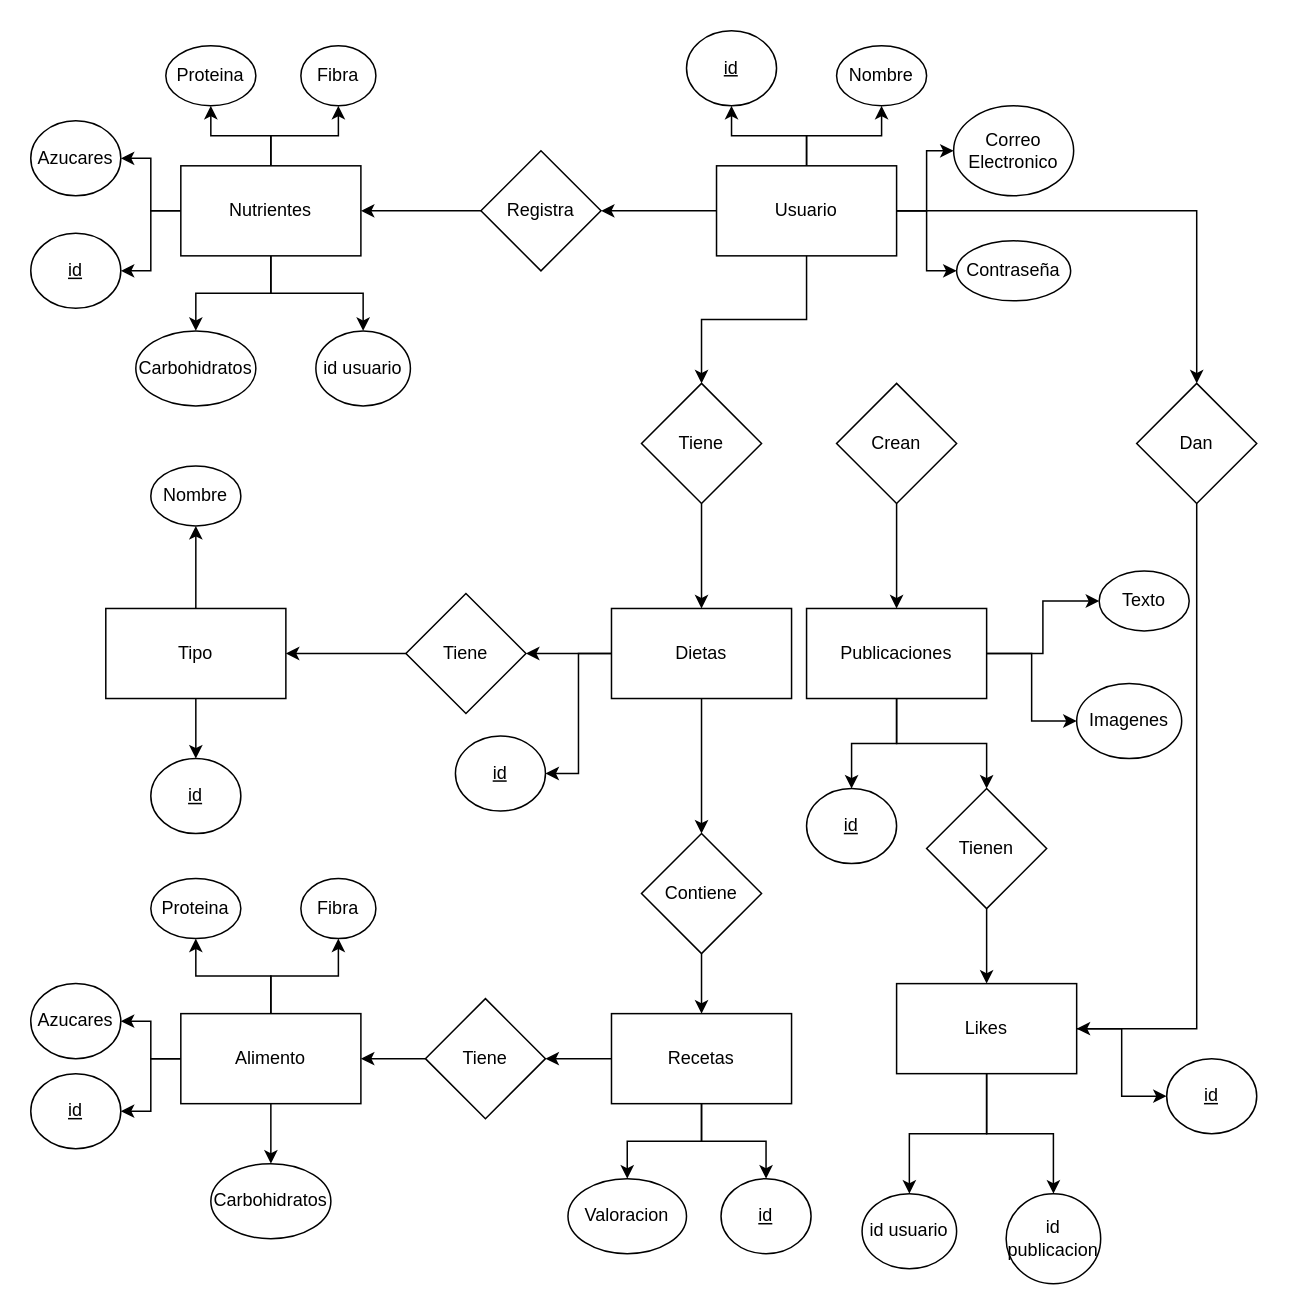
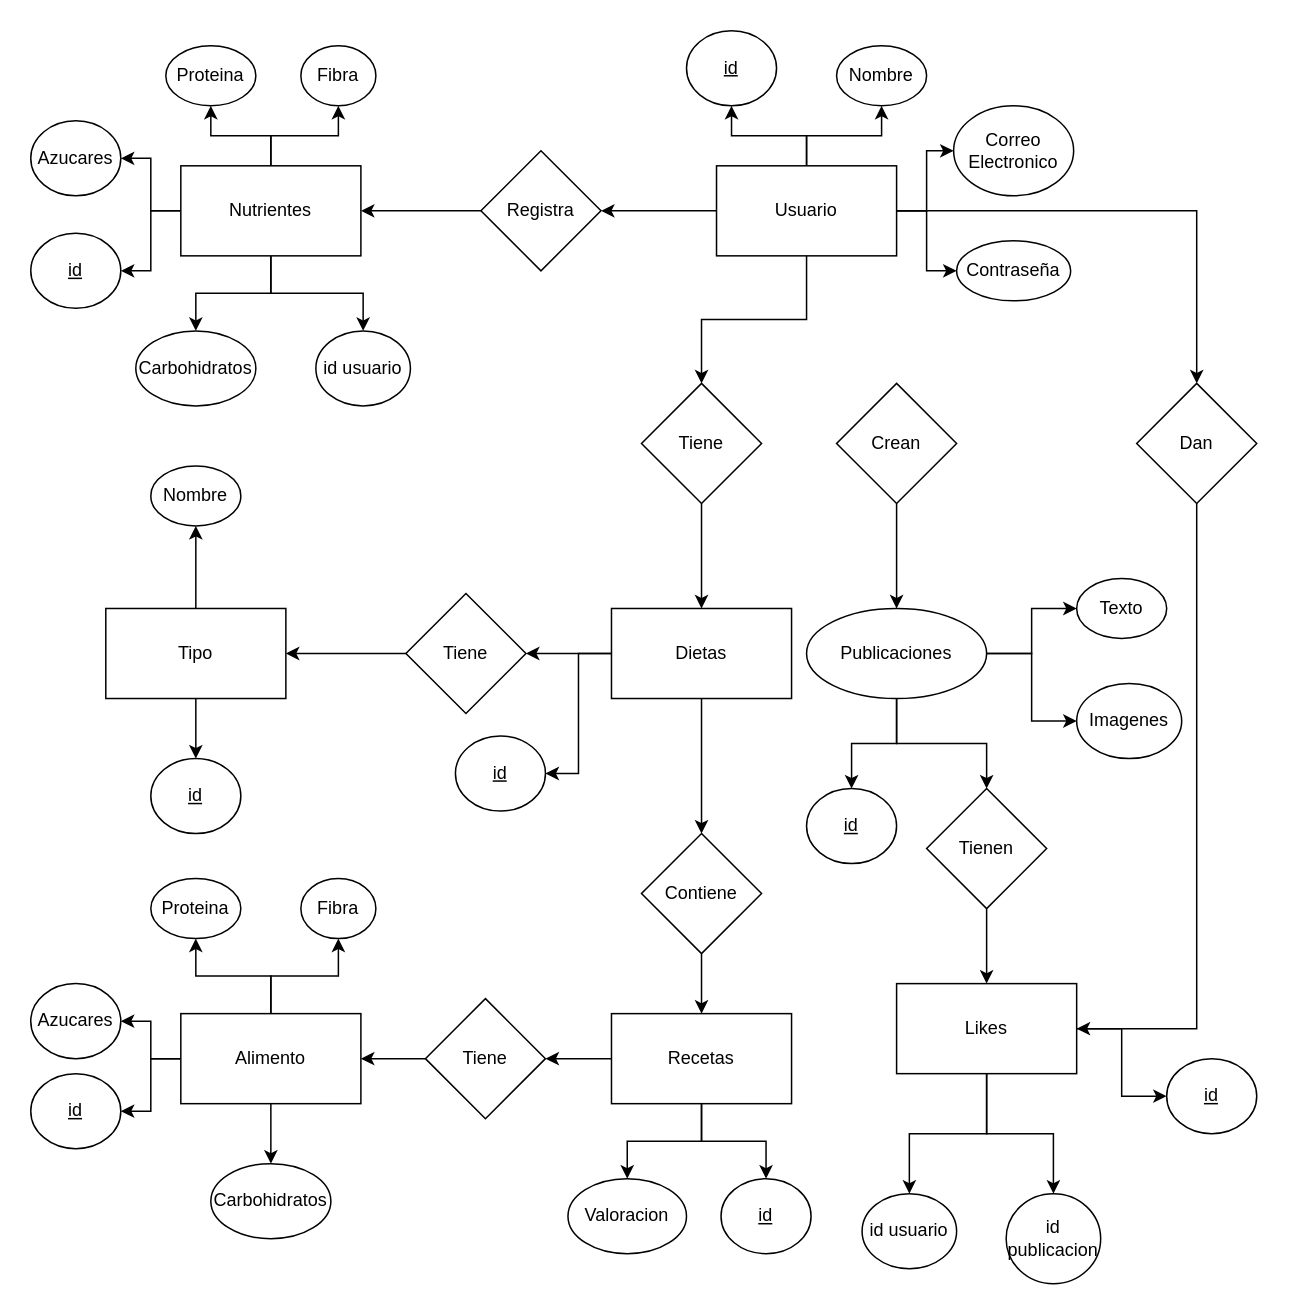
(1144, 601) -> (1121, 608)
(896, 653) -> (896, 653)
